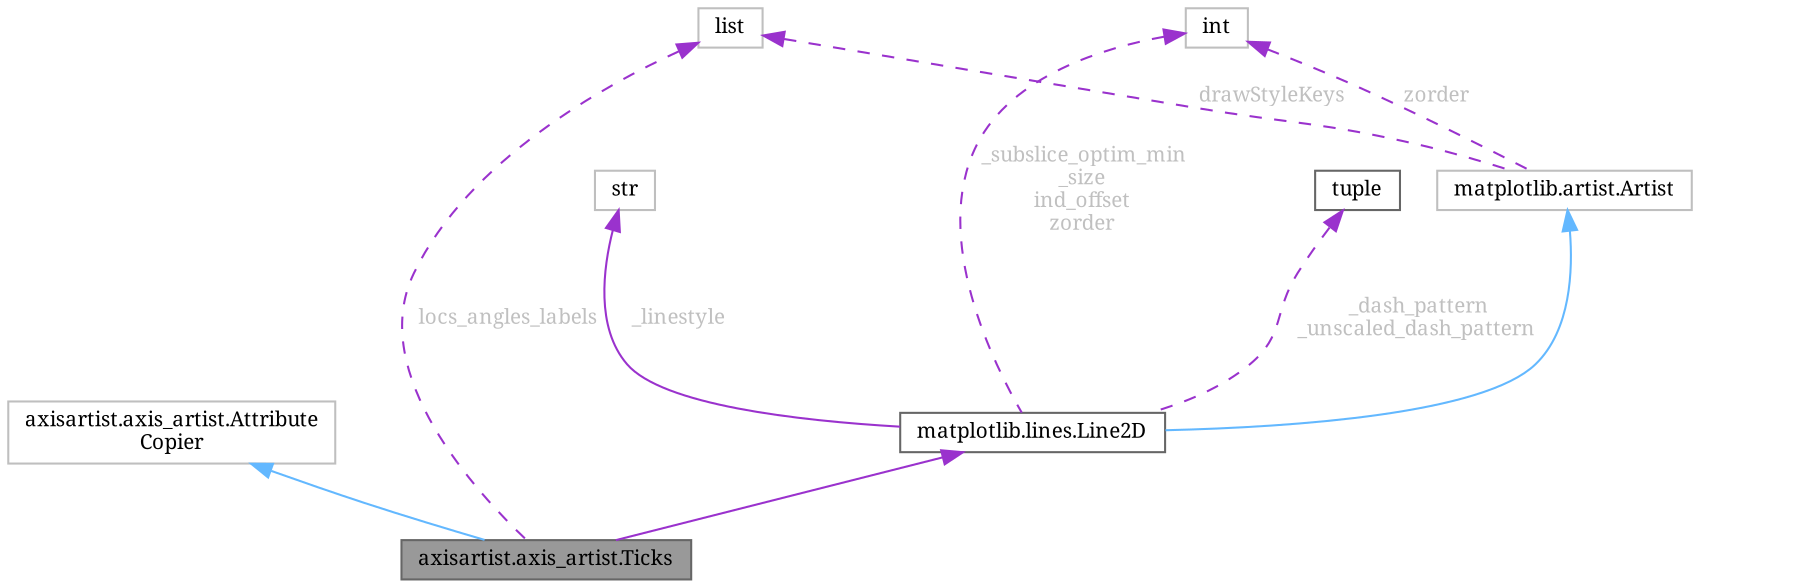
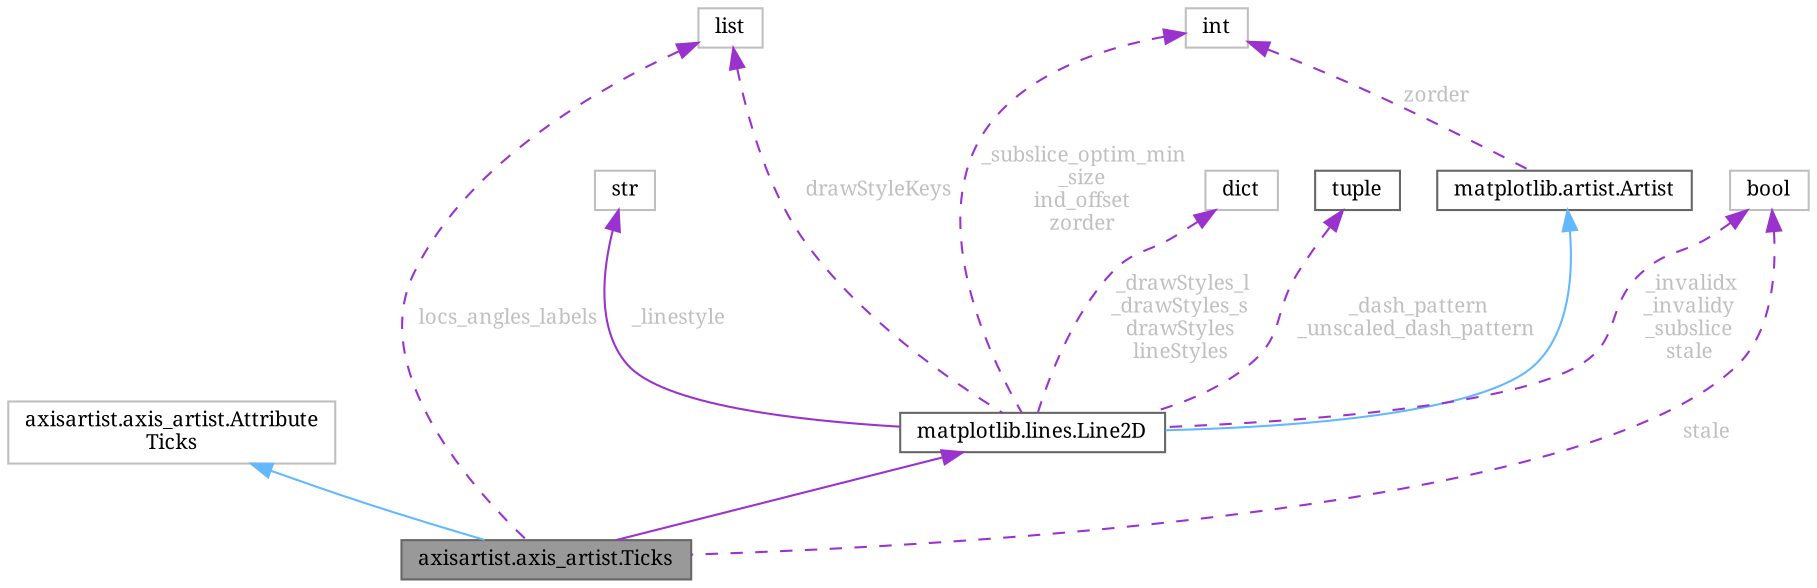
(1149, 100) -> (829, 271)
none -> (1242, 190)
(1565, 190) -> (1565, 190)
none -> (1769, 190)
(172, 433) -> (172, 433)
